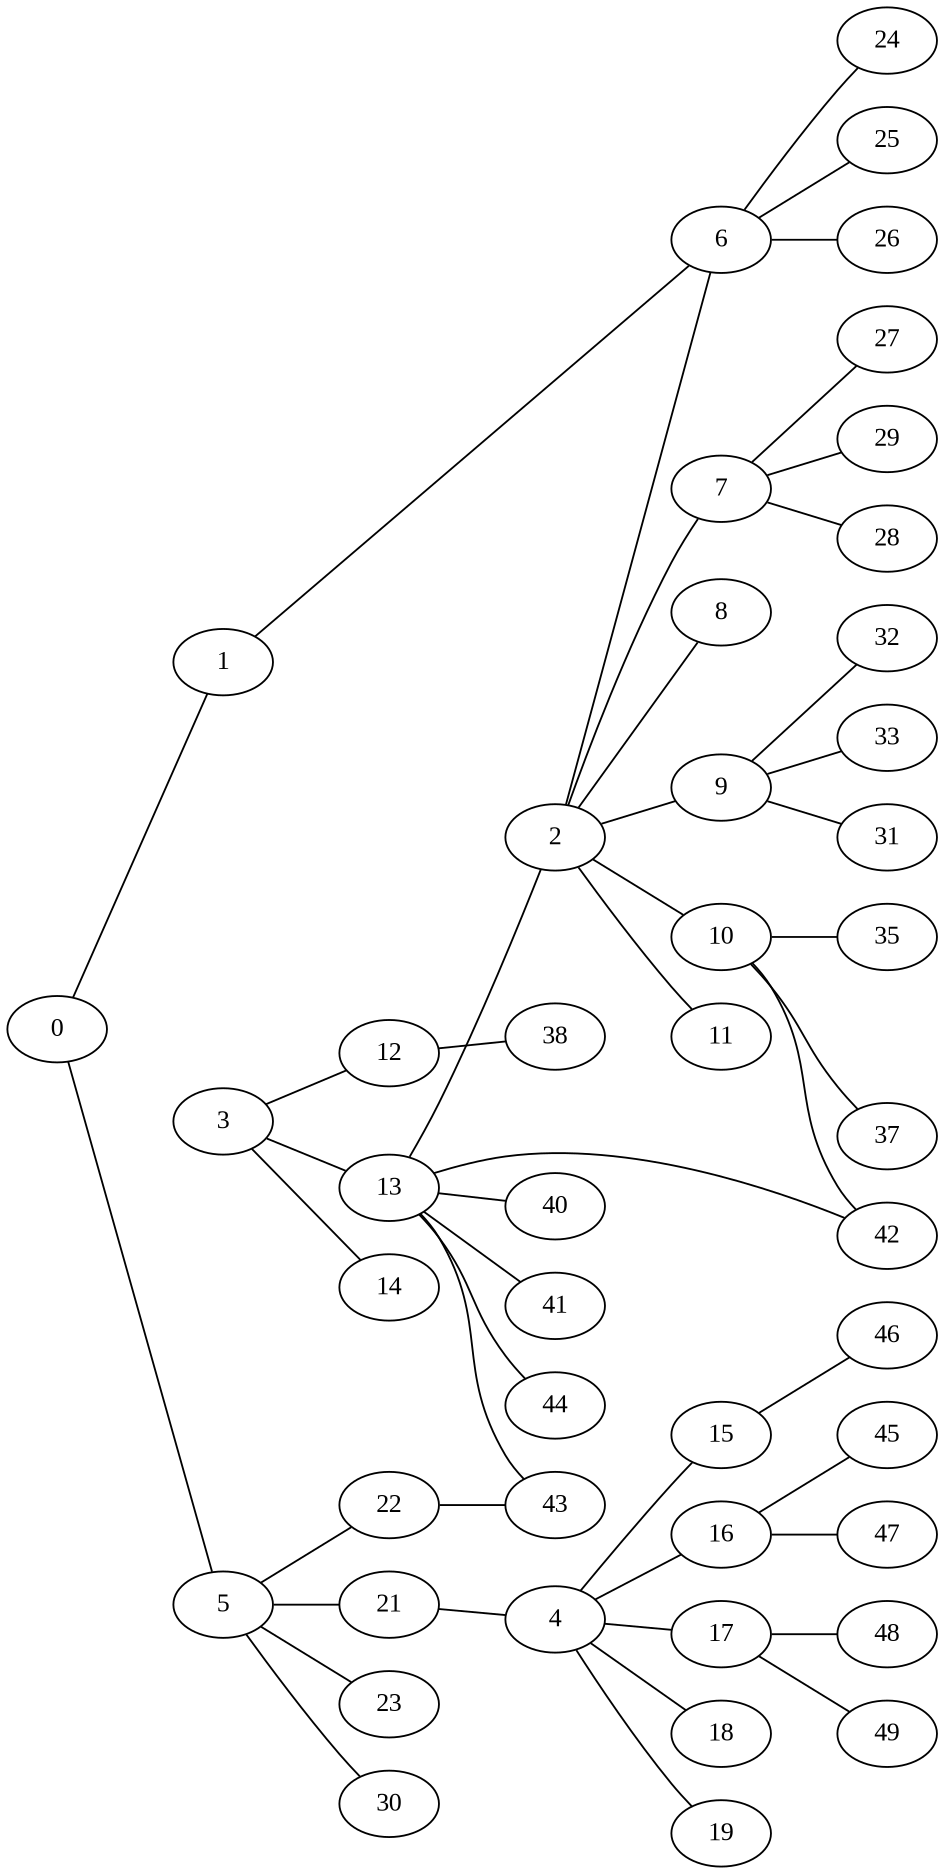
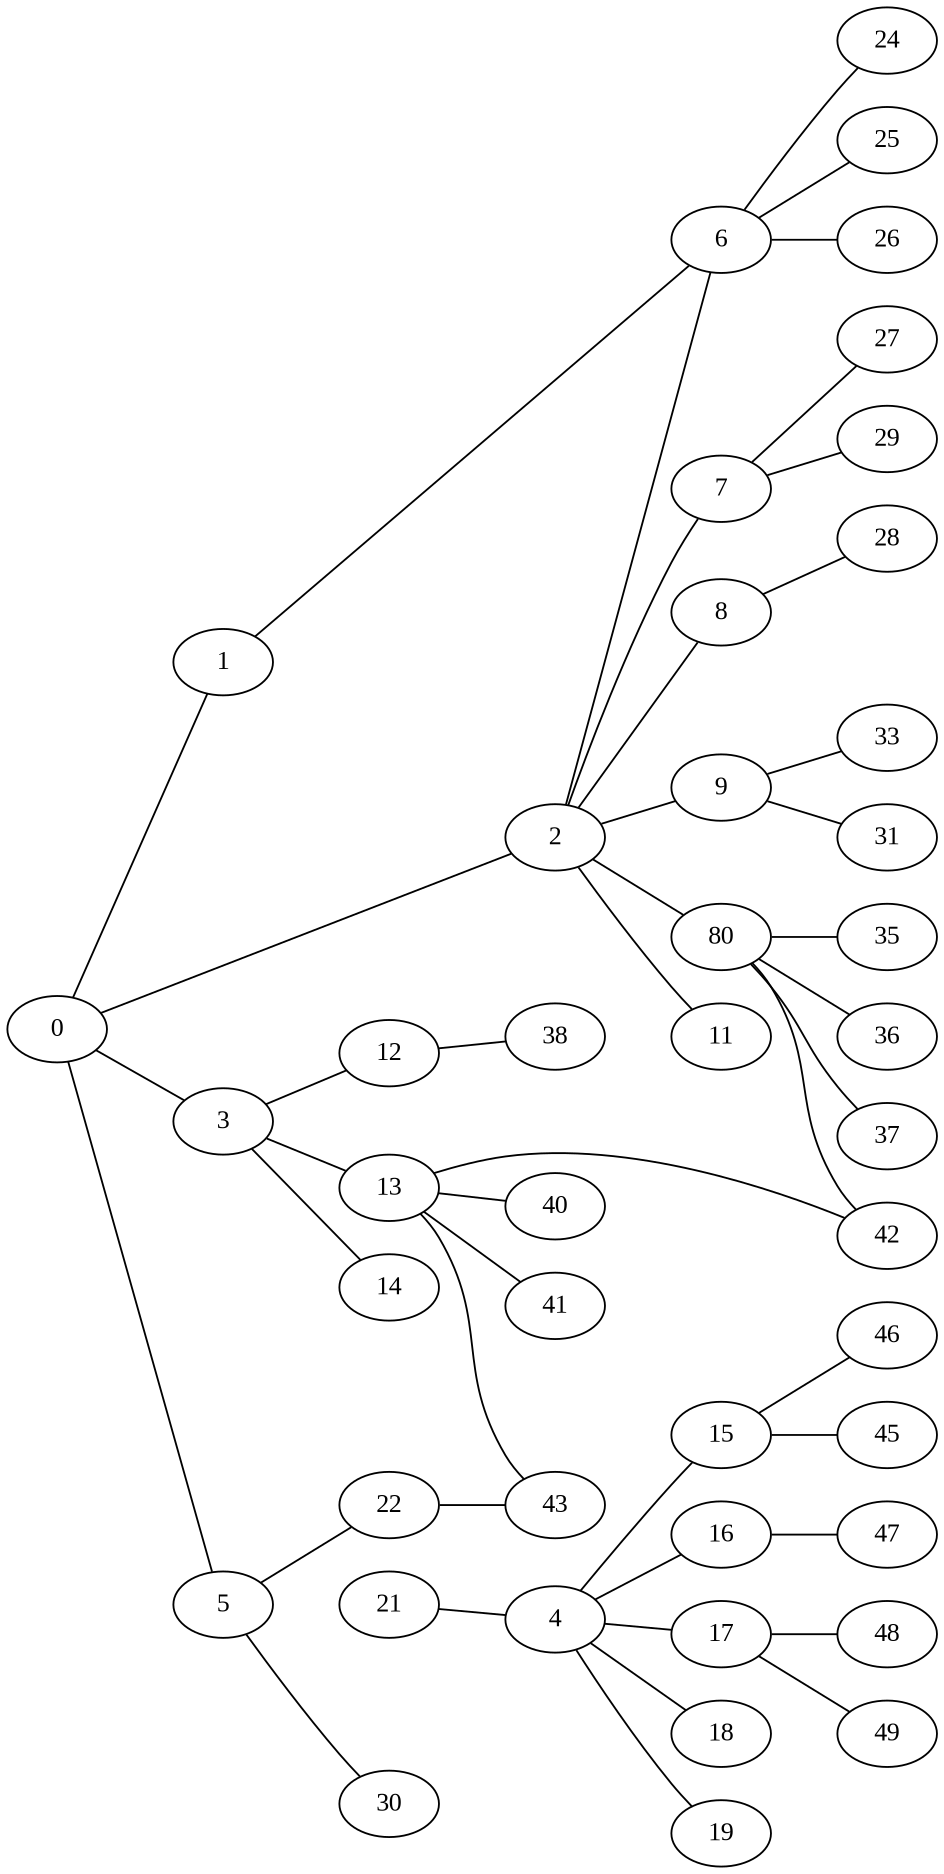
(804, 514) -> (804, 575)
(887, 638) -> none
(721, 937) -> (721, 937)
(480, 1015) -> (306, 933)
none -> (887, 1037)
none -> (140, 1075)
(555, 1405) -> none
(804, 1485) -> (804, 1435)
(306, 1605) -> none
(389, 1704) -> none
